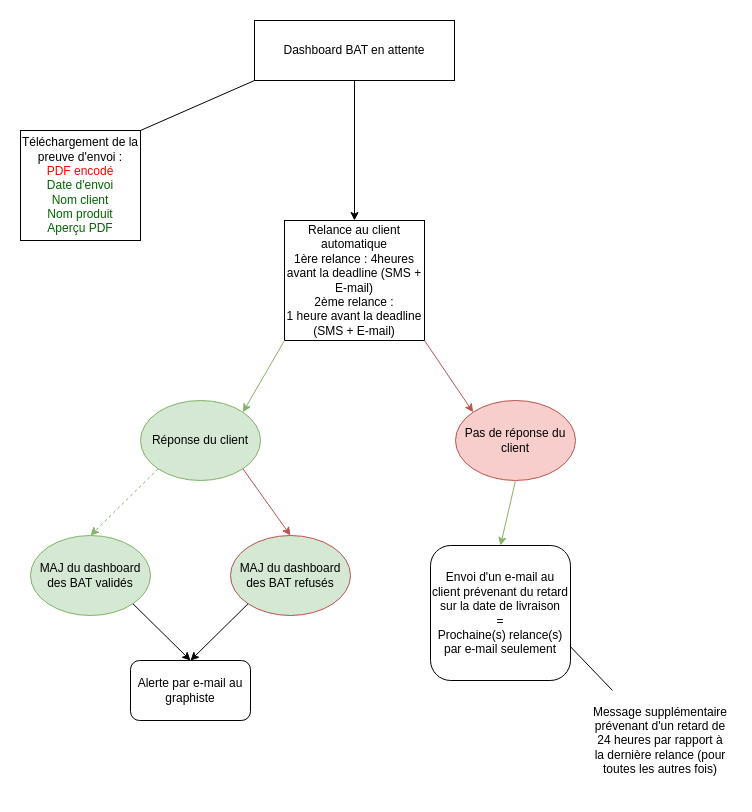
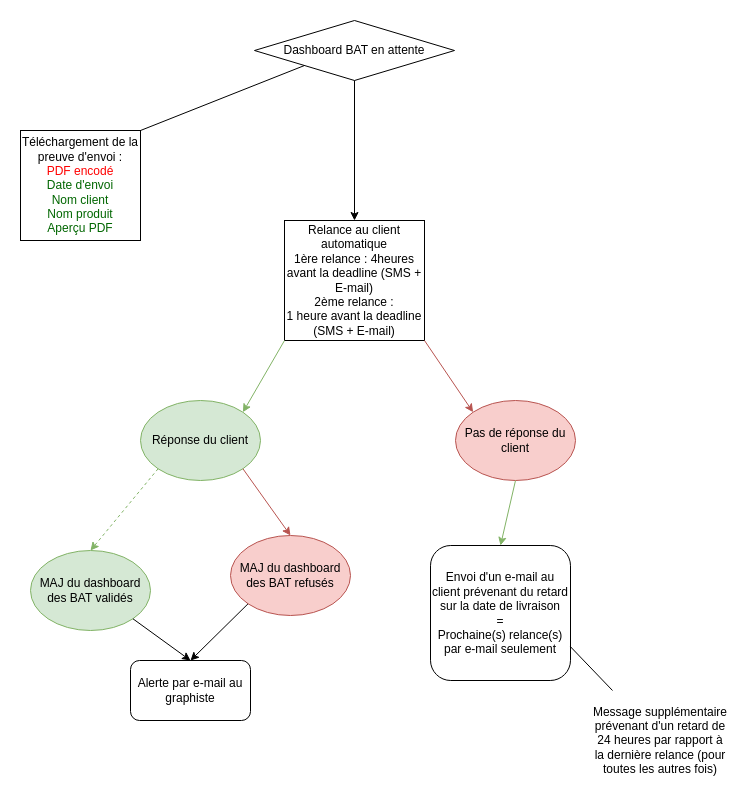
(355, 51) -> (355, 51)
(91, 576) -> (91, 591)
(291, 576) -> (291, 576)
